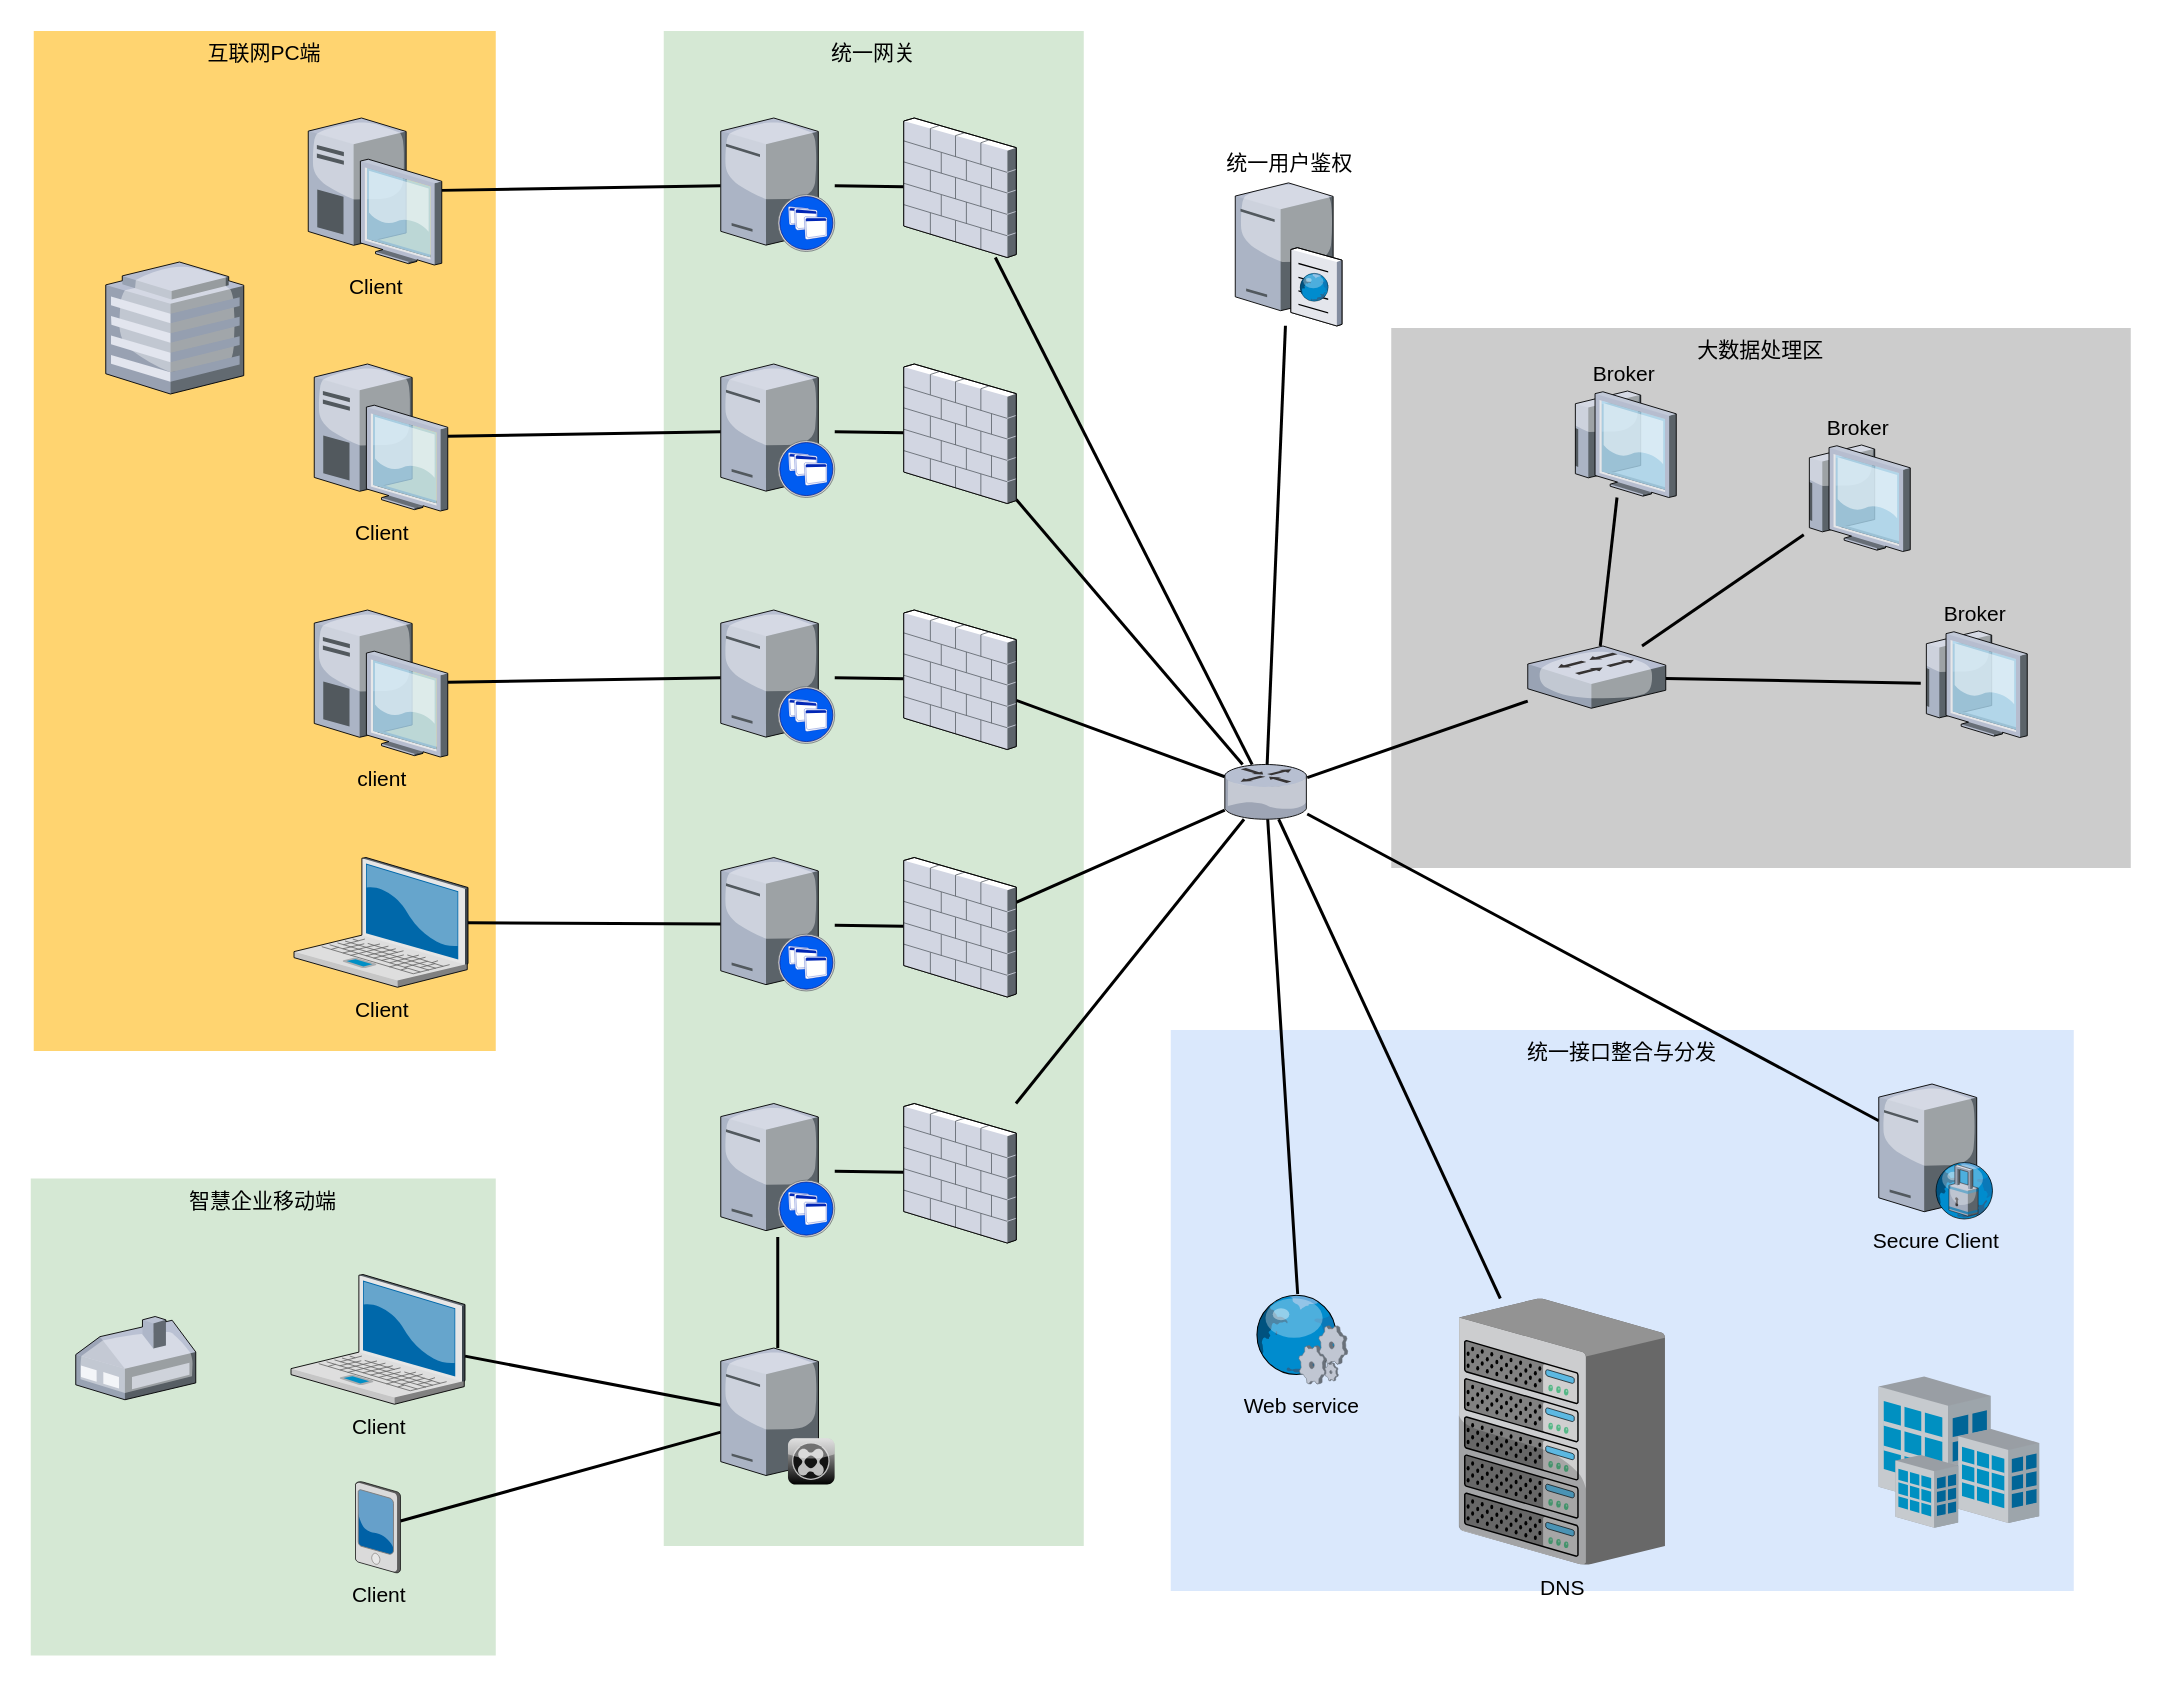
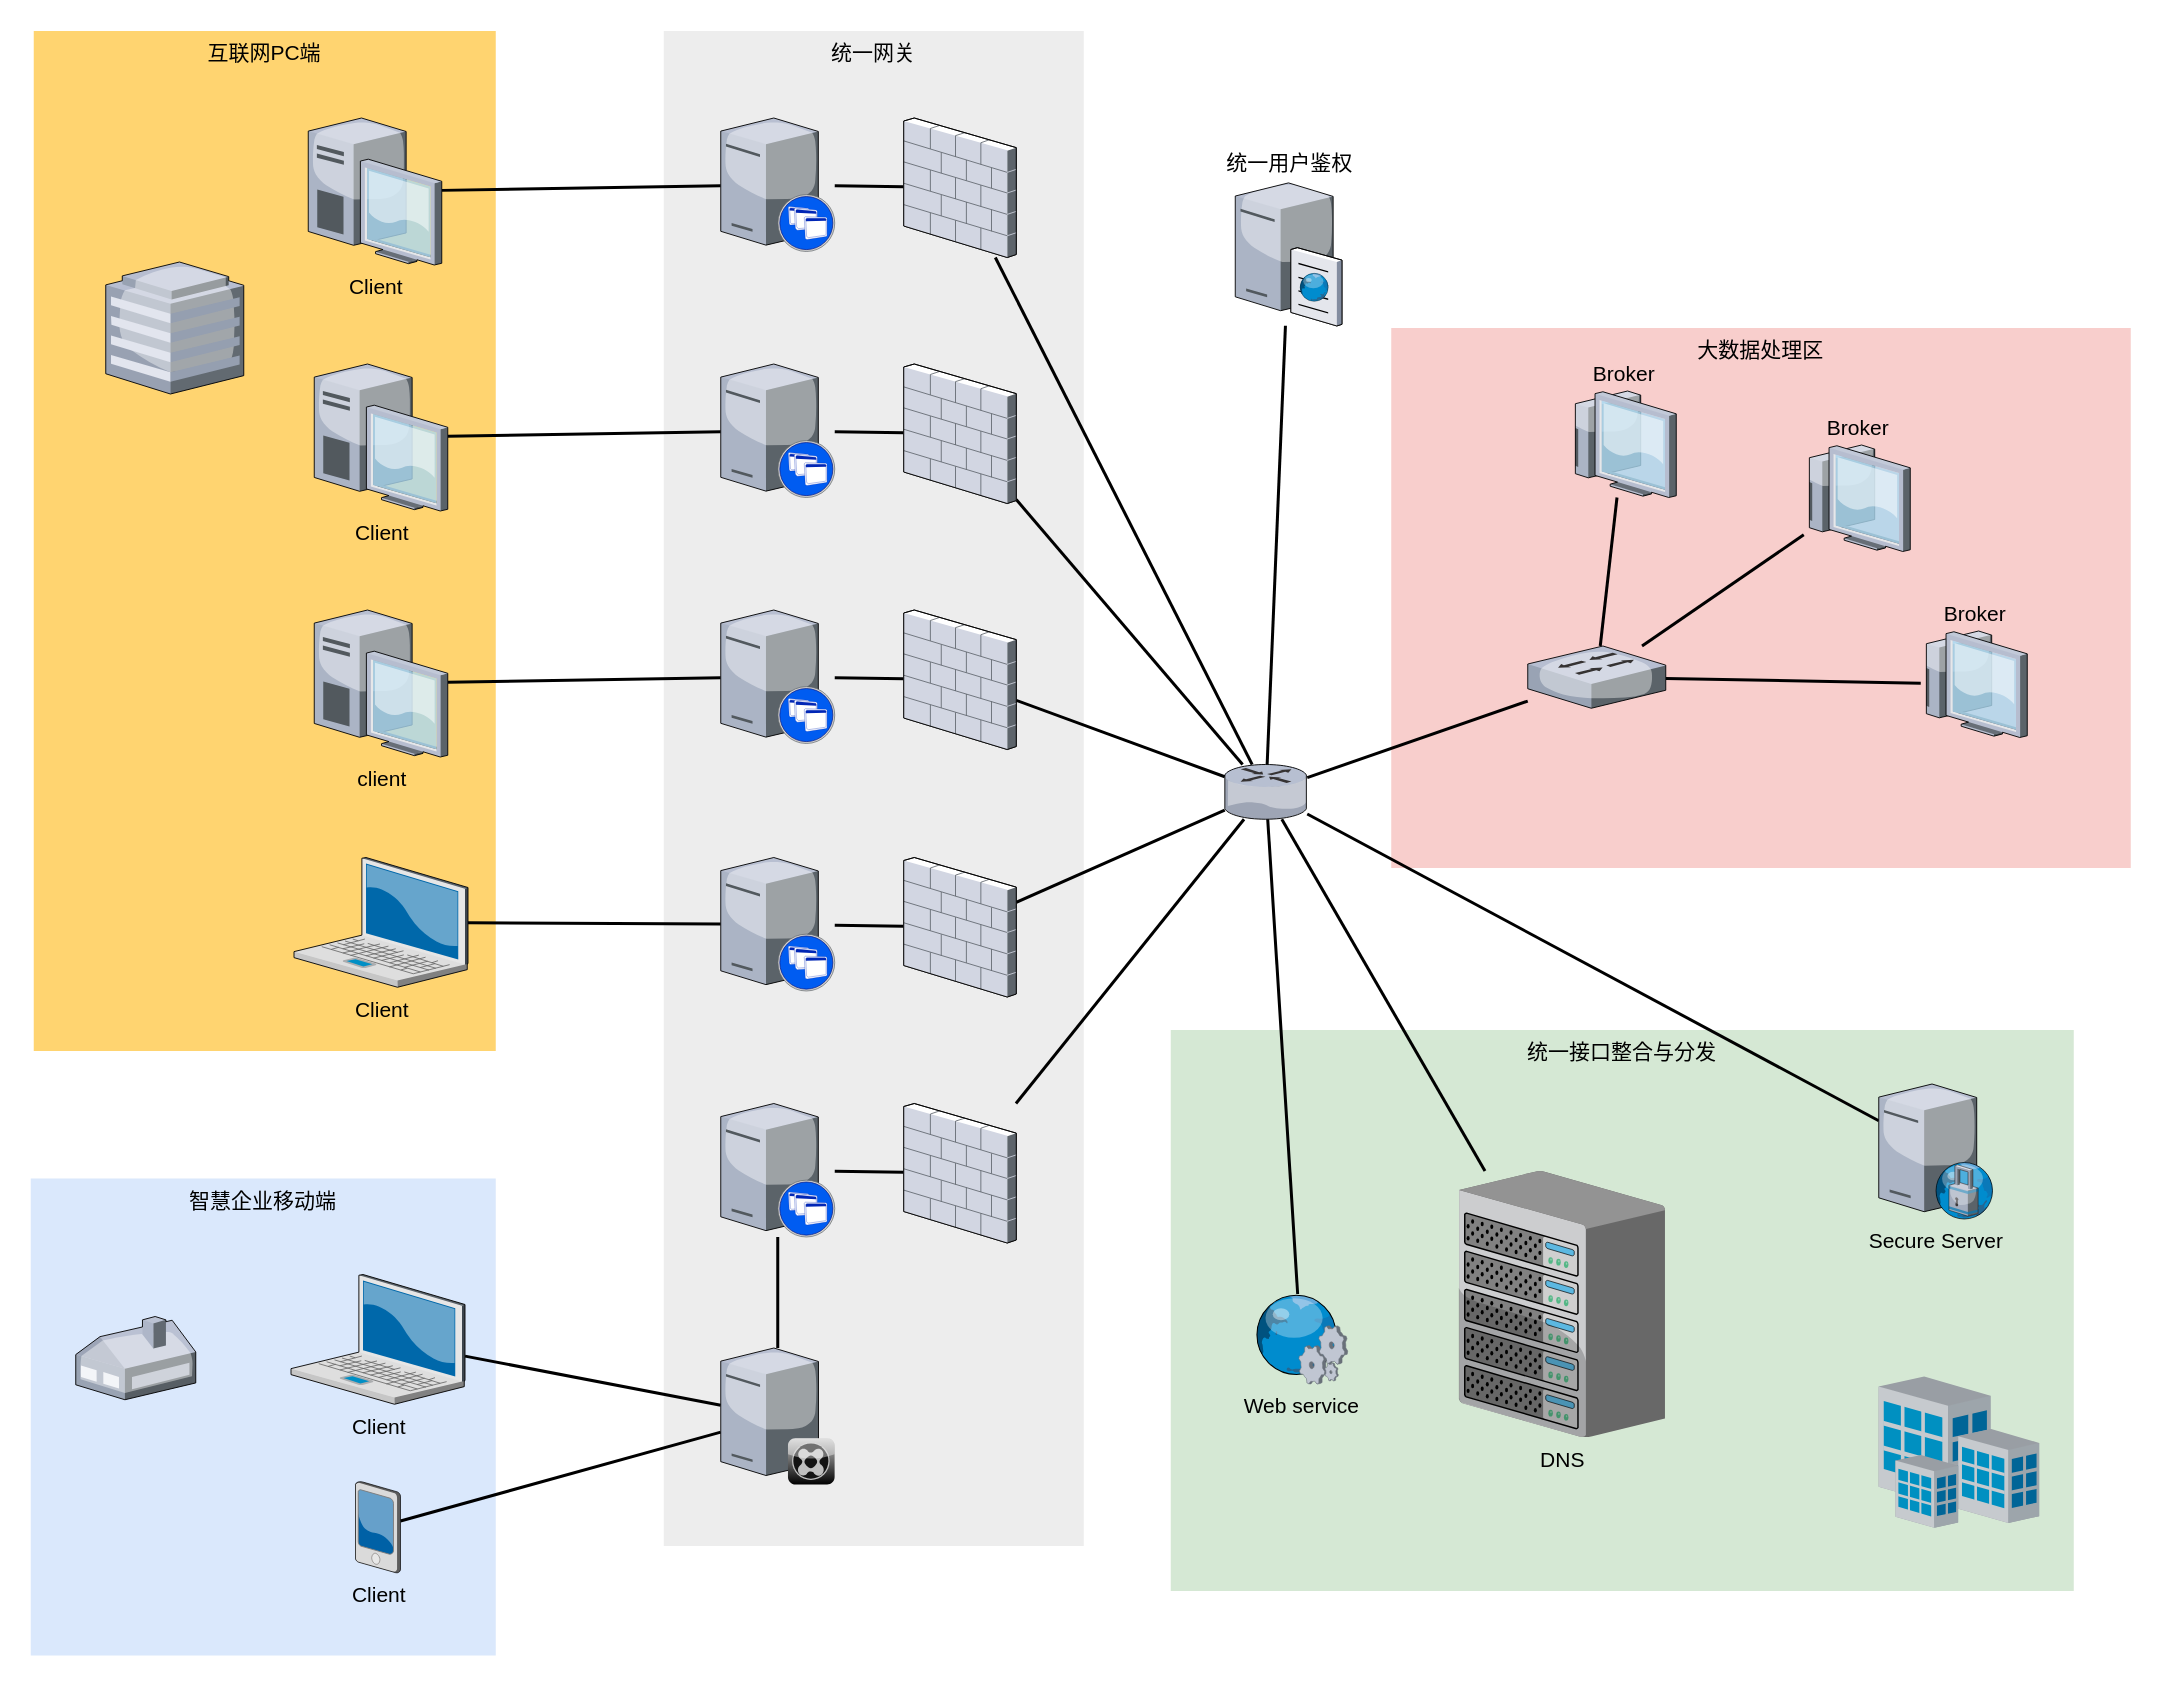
(1761, 598) -> (1761, 598)
(874, 788) -> (874, 788)
(1622, 1053) -> (1622, 1053)
(1937, 1242) -> (1937, 1242)
(263, 1417) -> (263, 1417)
(1562, 1431) -> (1562, 1304)
